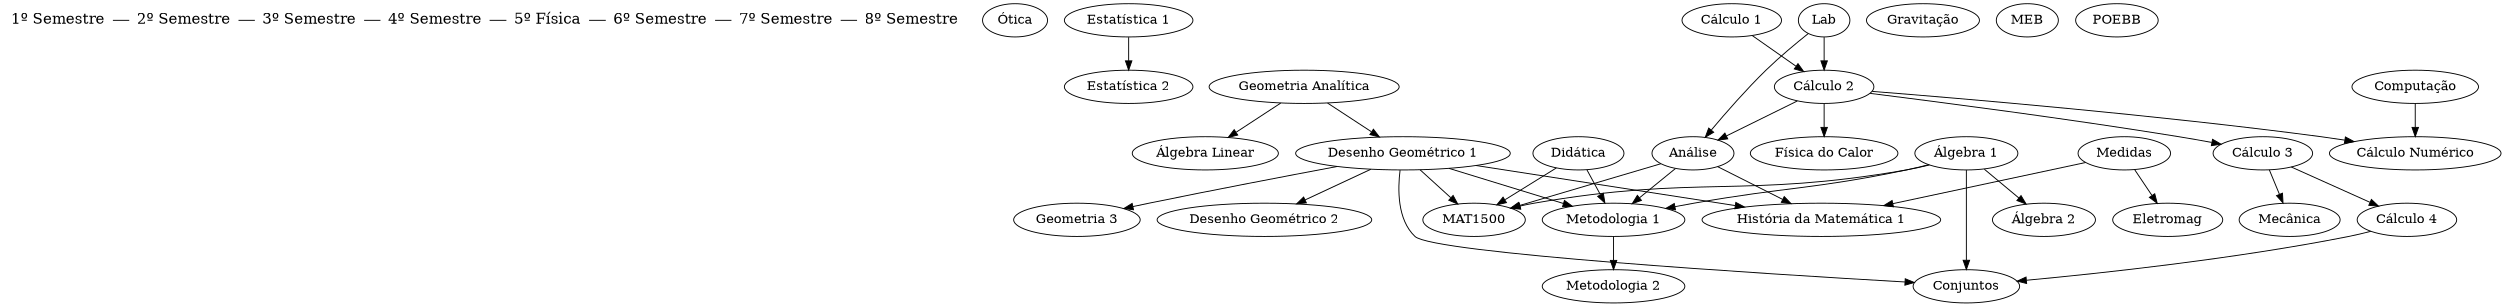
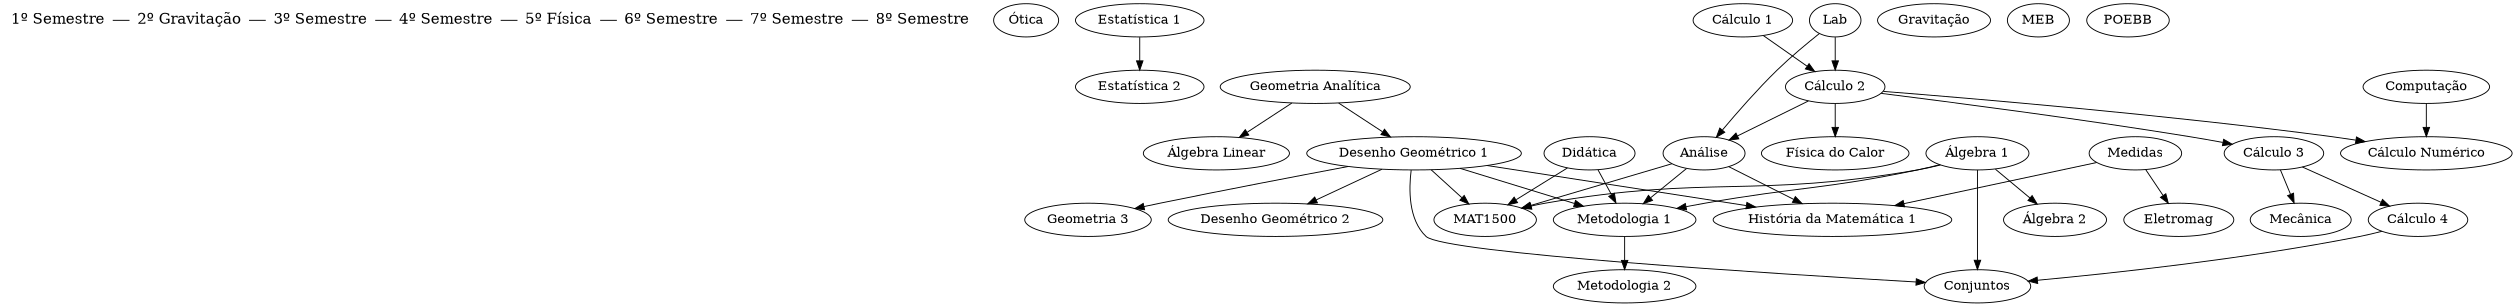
(184, 20) -> (189, 20)
